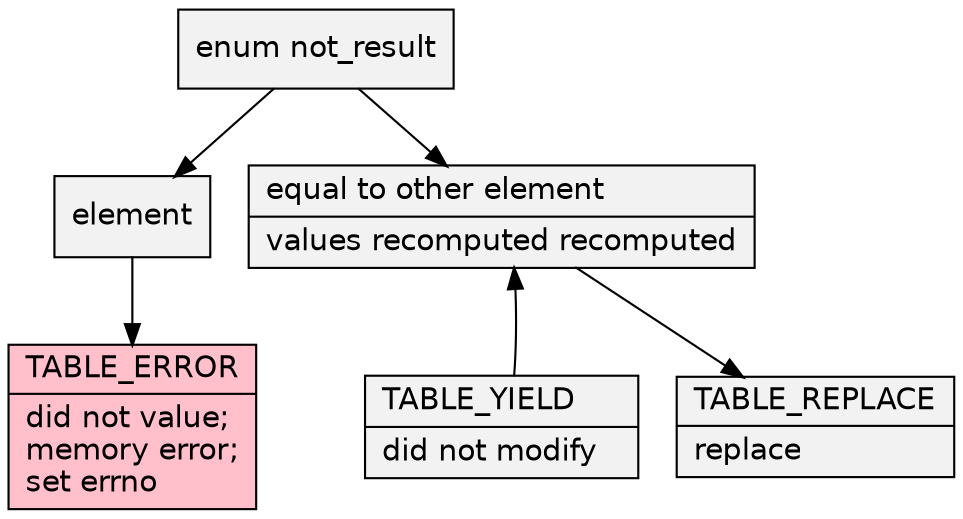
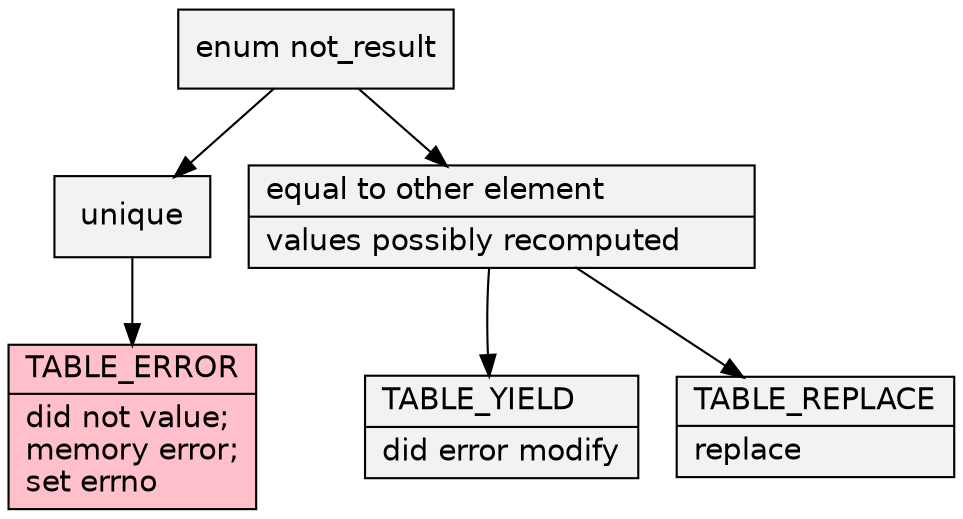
(132, 217) -> (132, 217)
(502, 241) -> (474, 241)
(516, 333) -> (487, 311)
(490, 451) -> (502, 451)
